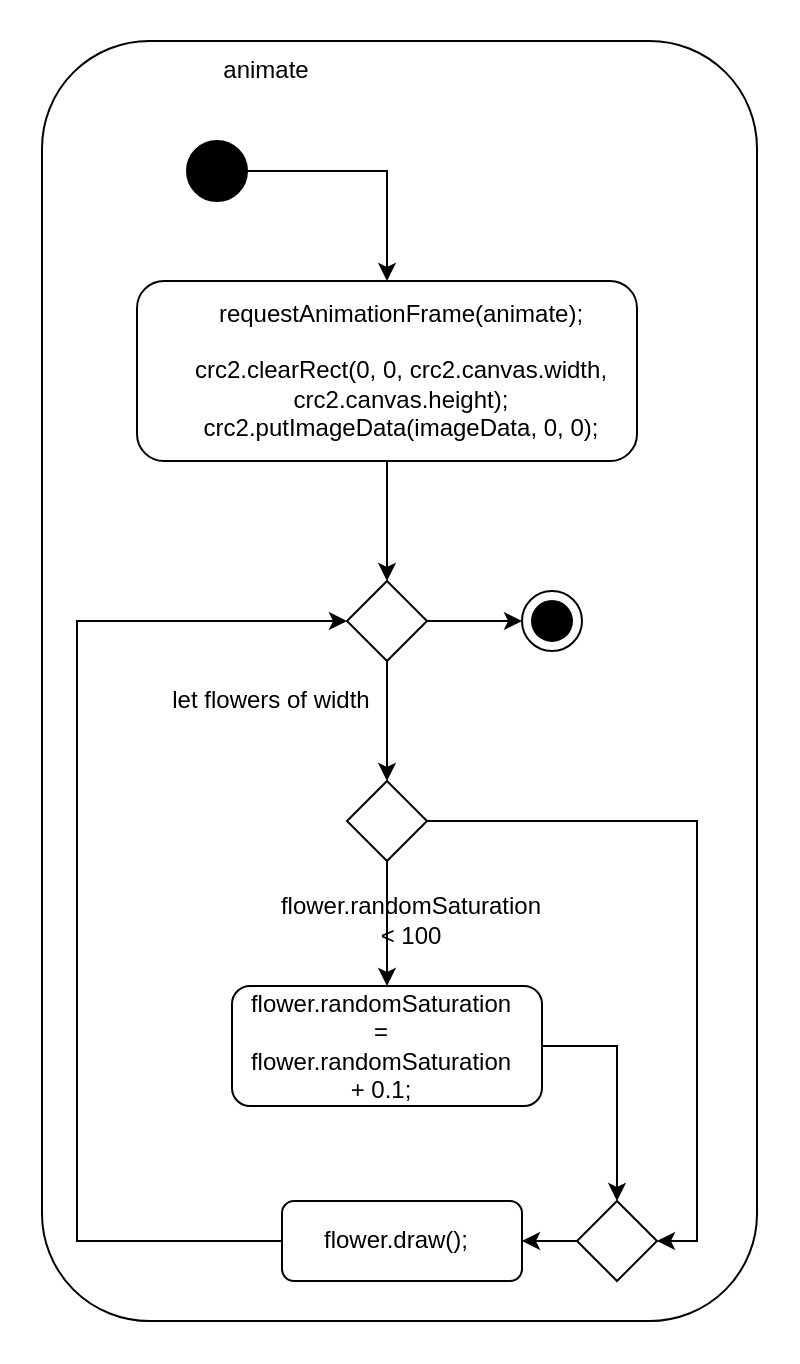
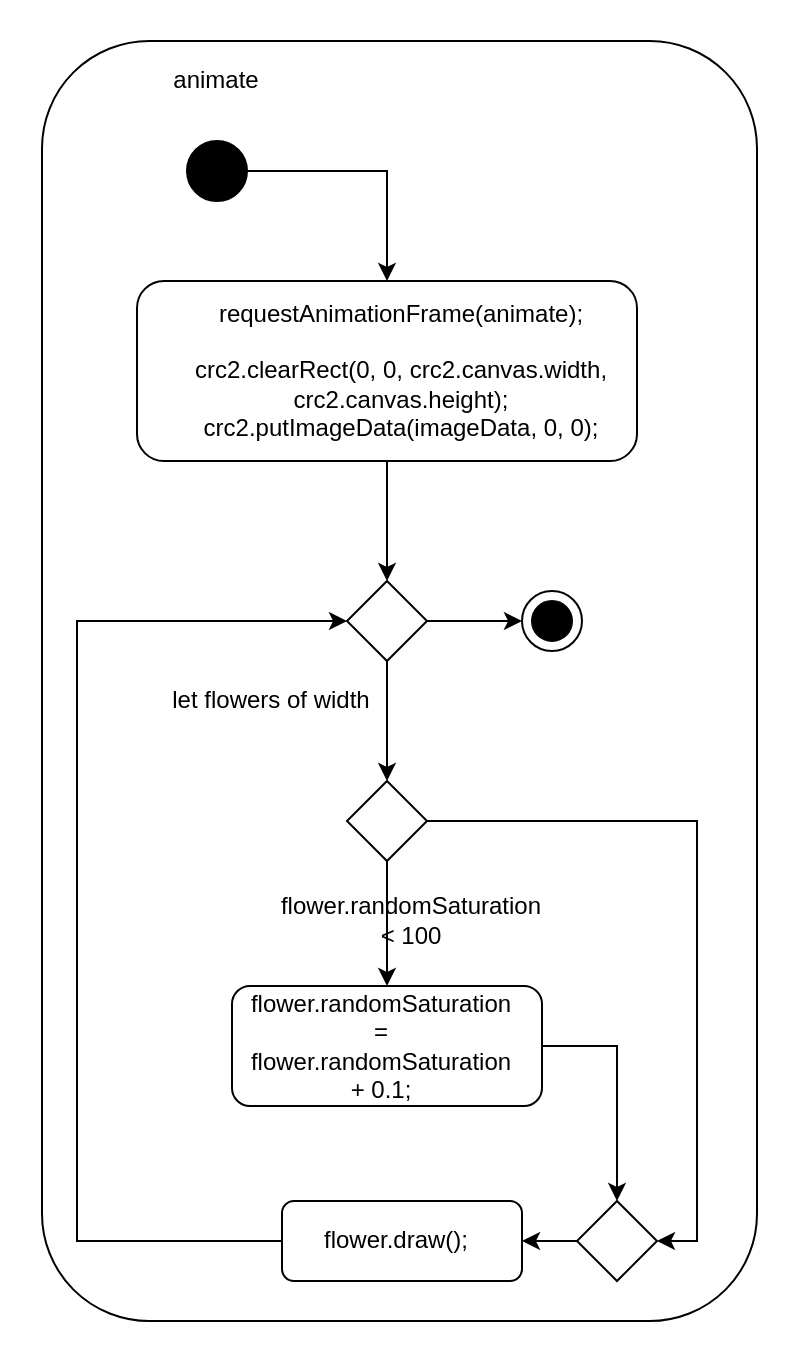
(267, 71) -> (217, 81)
